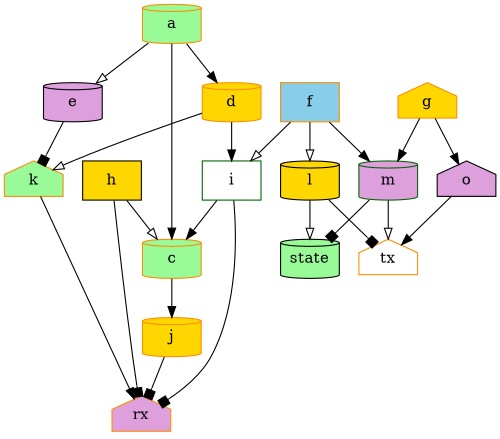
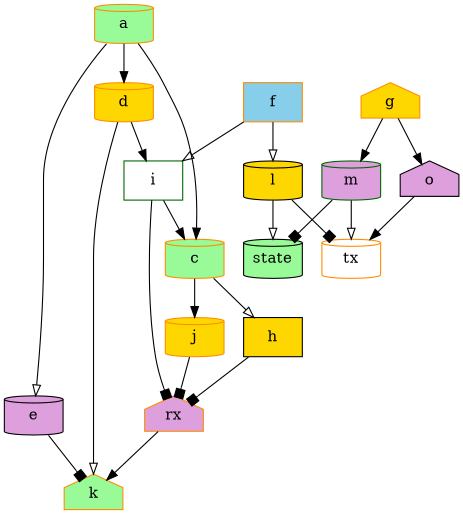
(345, 138) -> none
(139, 215) -> (230, 294)
(388, 259) -> (351, 259)
(85, 293) -> (136, 452)
